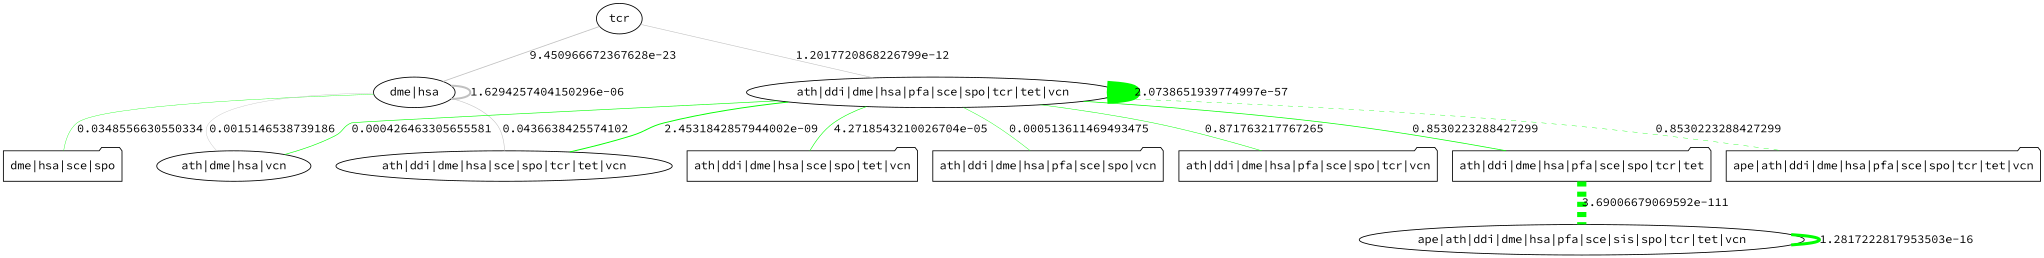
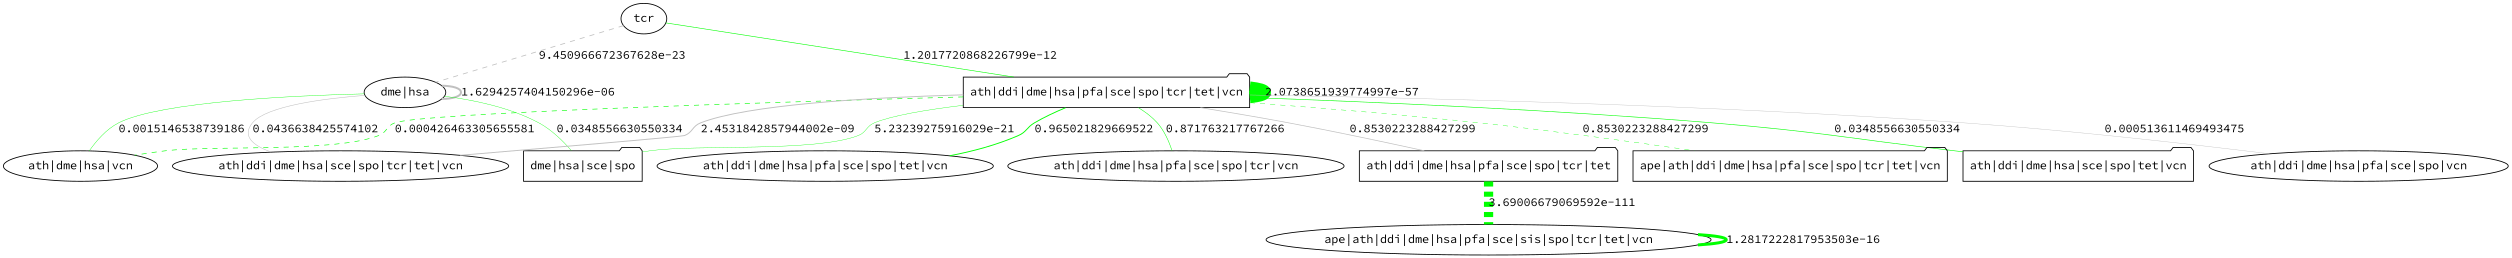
(757, 51) -> (840, 50)
(521, 54) -> (530, 54)
(933, 92) -> (1106, 92)
(248, 105) -> (220, 102)
(527, 113) -> (546, 111)
(1296, 119) -> (1313, 127)
(677, 120) -> (710, 120)
(998, 127) -> (1761, 111)
(911, 129) -> (1897, 129)
(1264, 129) -> (1226, 129)
none -> (806, 145)
none -> (825, 166)
(1048, 166) -> (2359, 166)
(1308, 166) -> (1176, 166)
